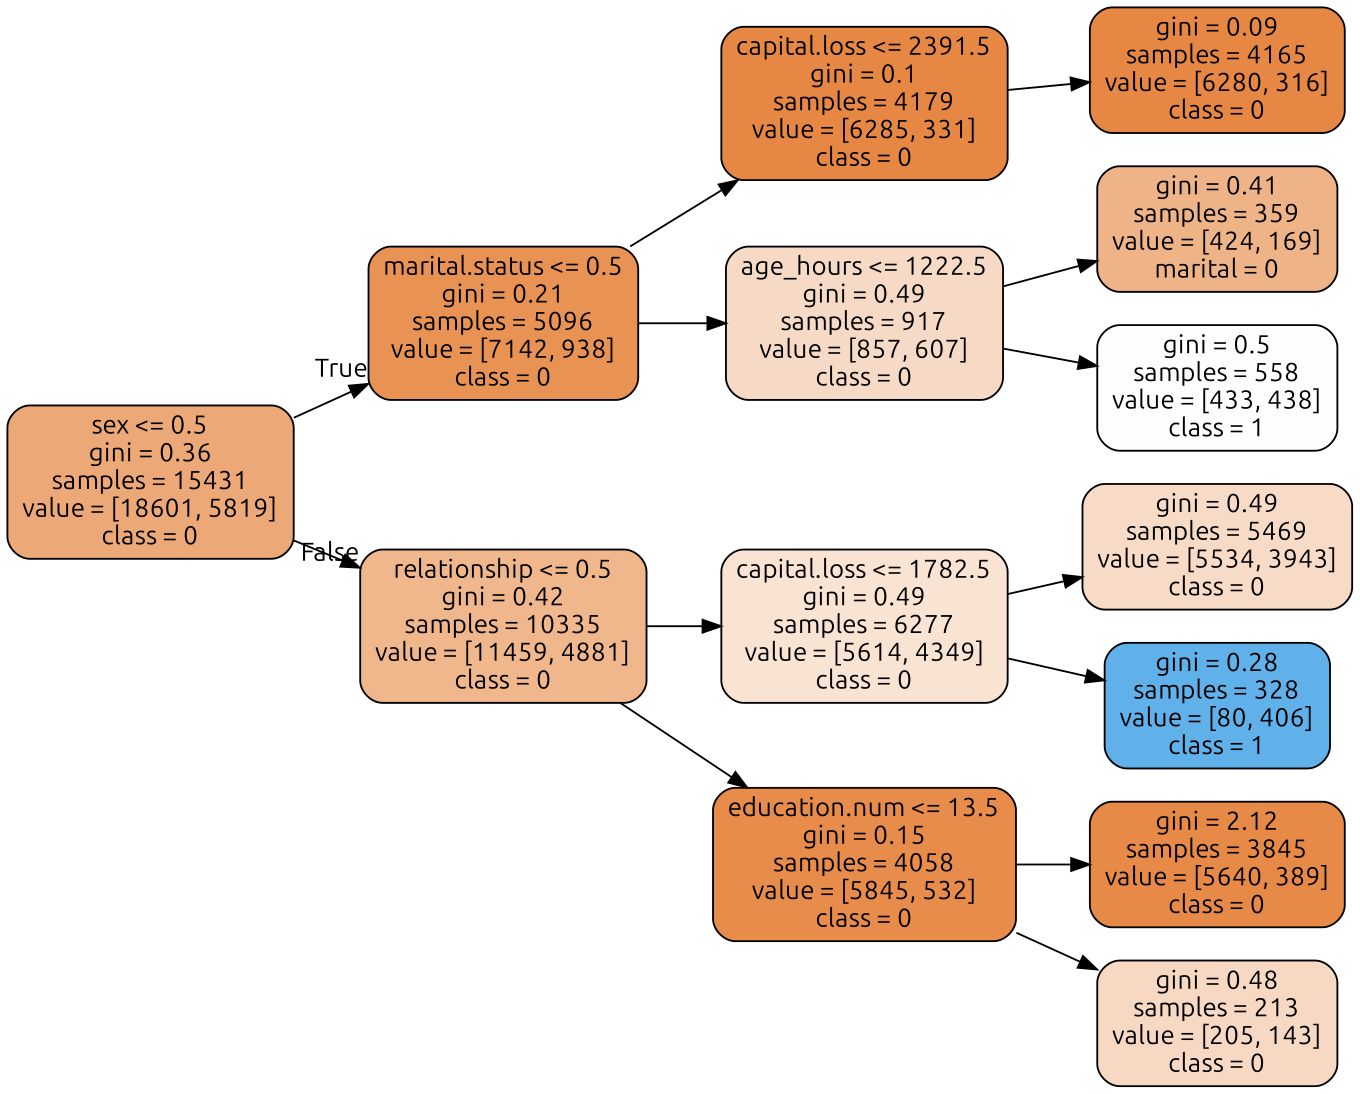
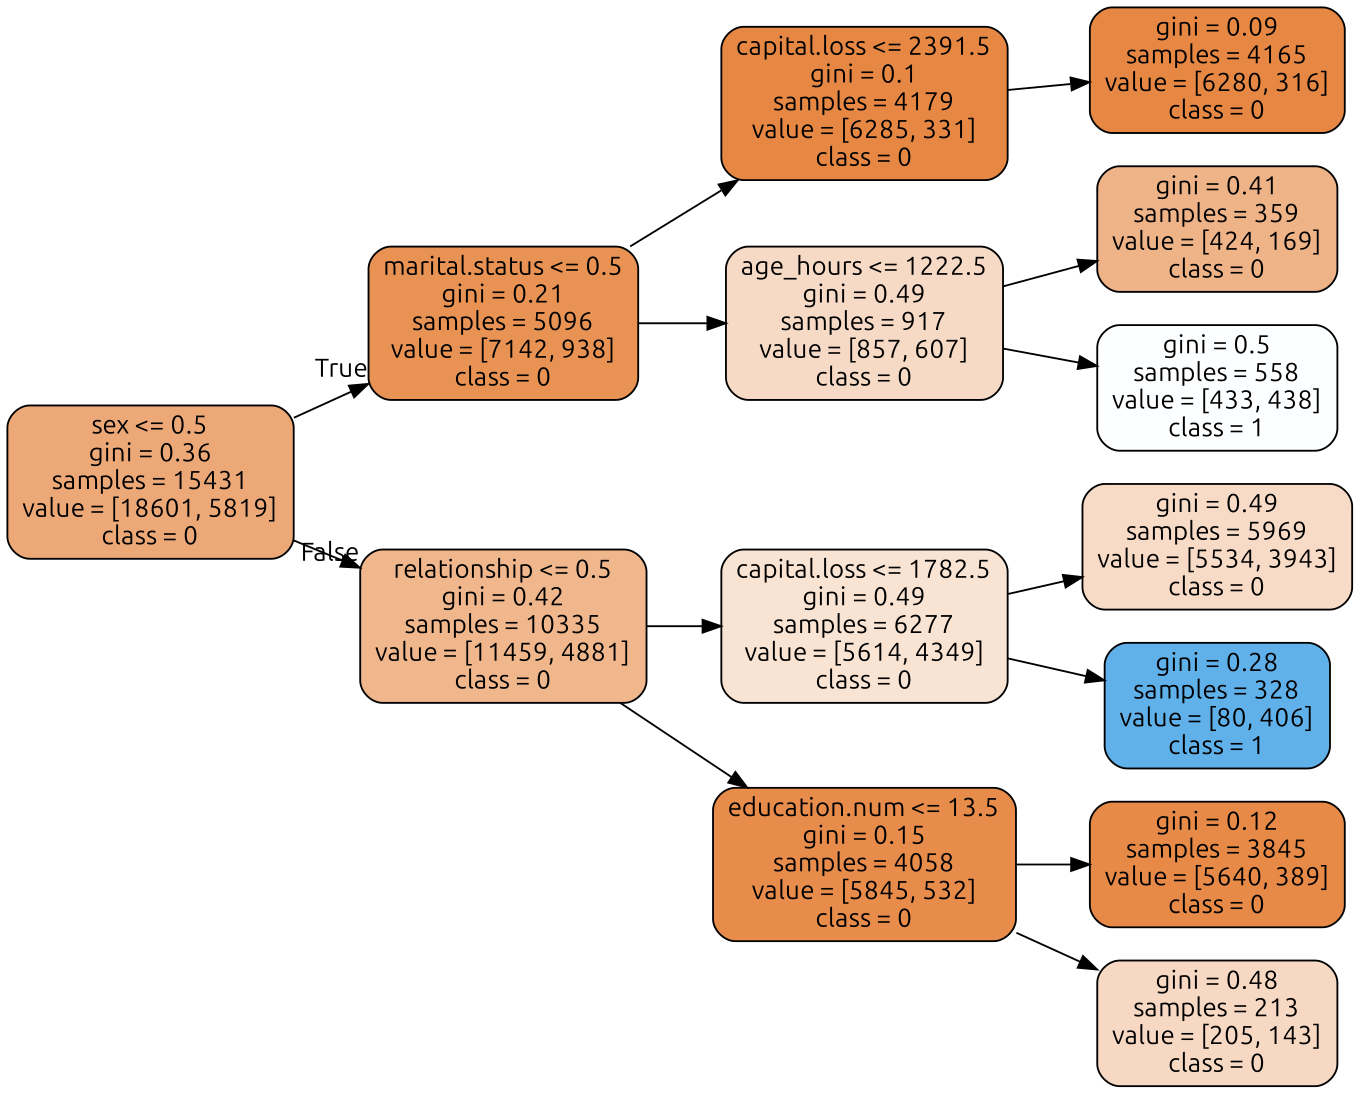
(1217, 229) -> (1217, 229)
(1217, 547) -> (1217, 547)
(1217, 864) -> (1217, 864)
